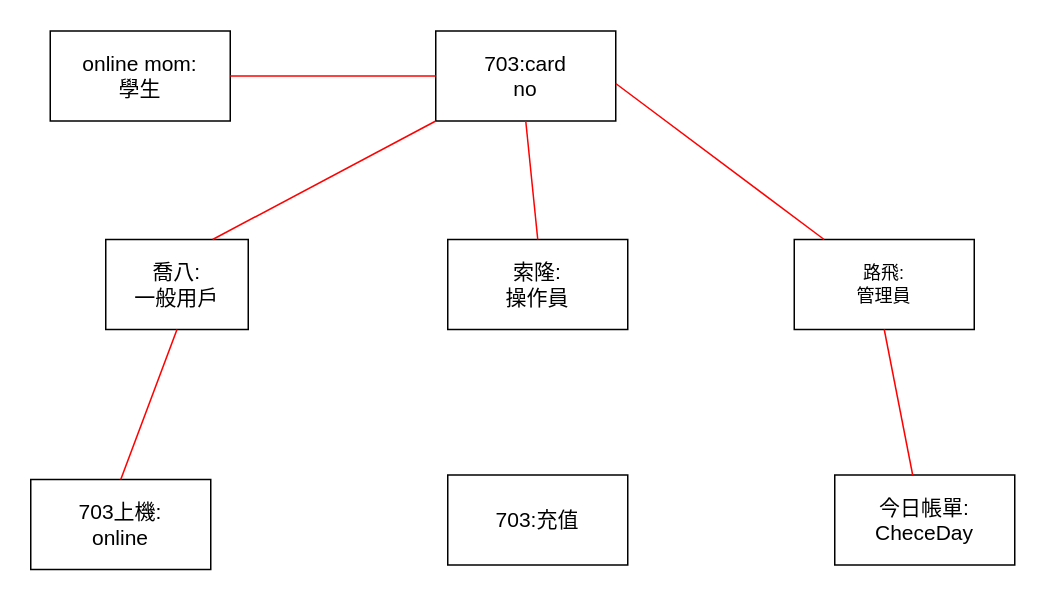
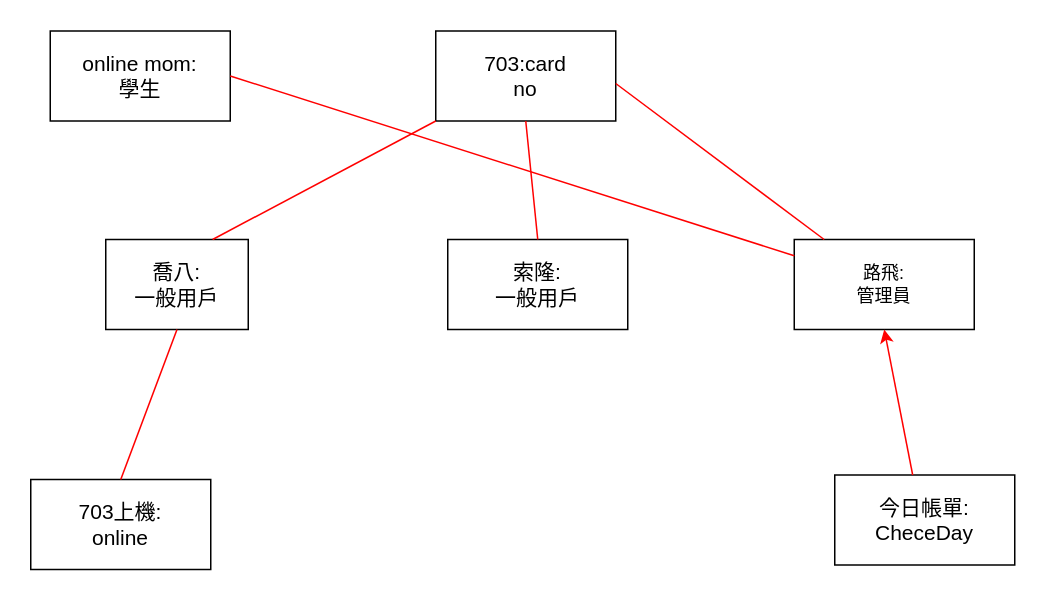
(332, 76) -> (512, 166)
(538, 284) -> (538, 284)
(886, 336) -> (886, 341)
(538, 520) -> none
